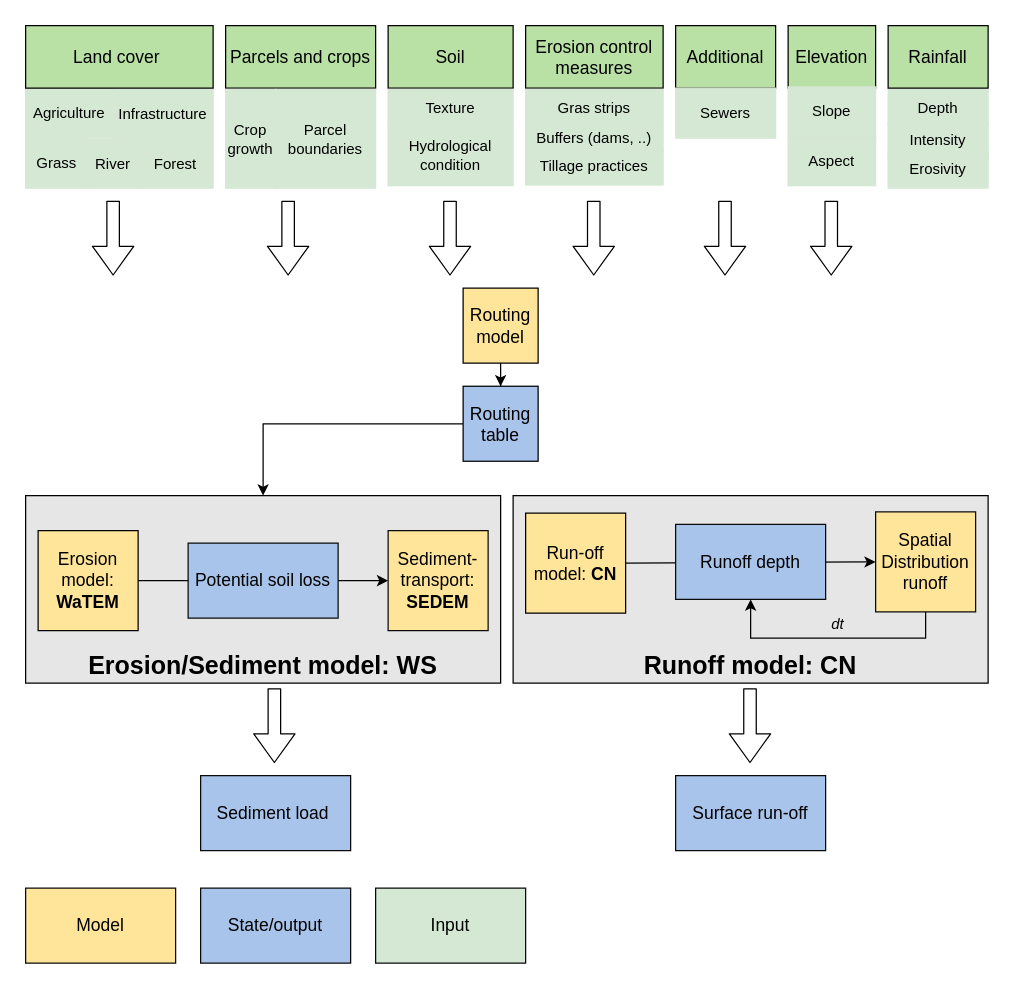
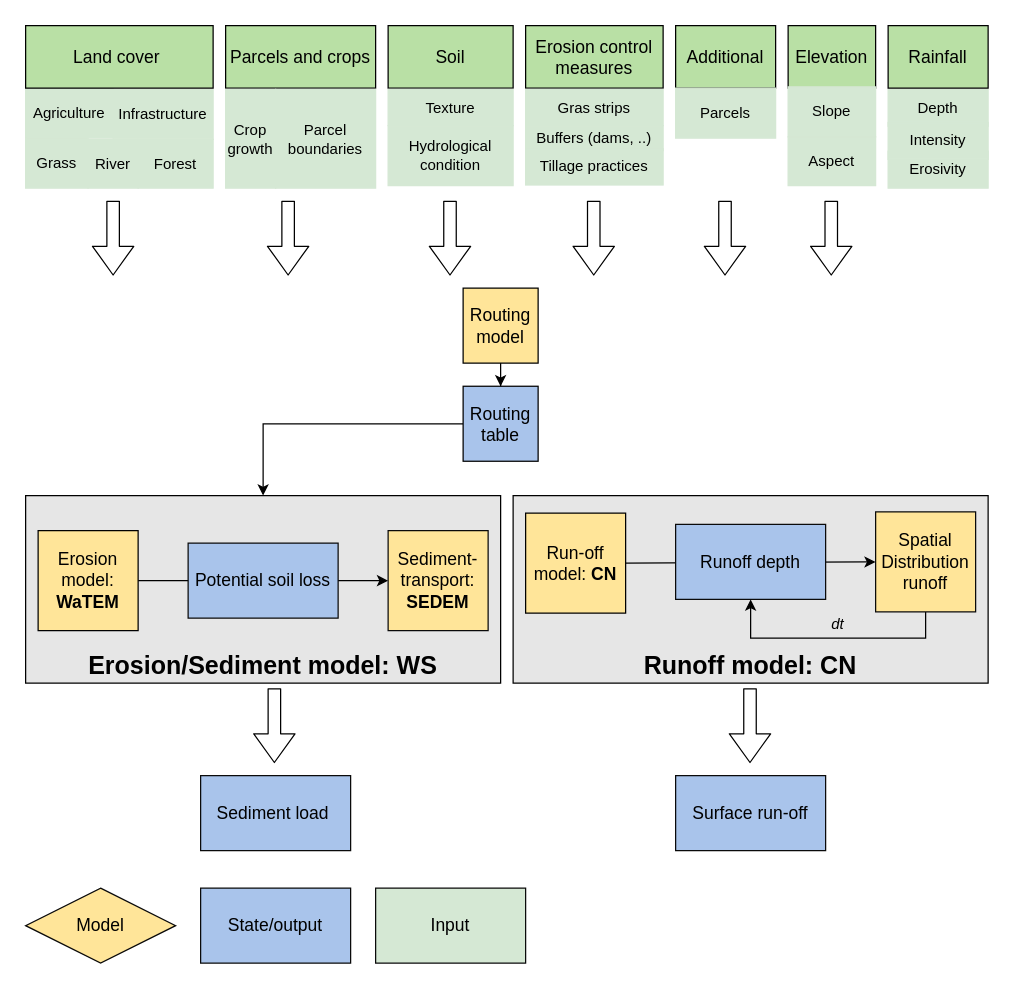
(726, 113) -> (726, 113)
(101, 926) -> (101, 926)
